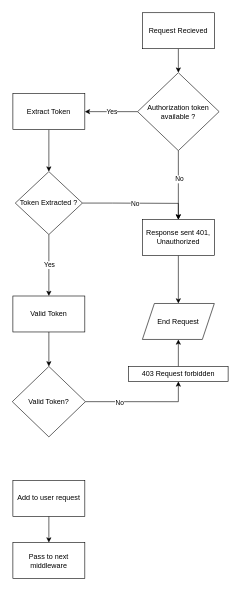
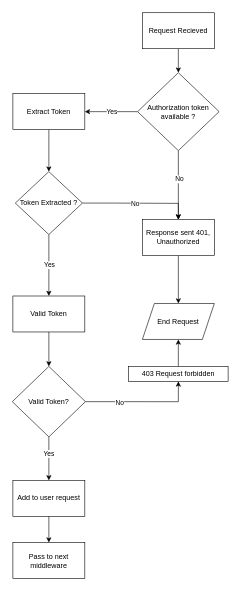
none -> (49, 453)
